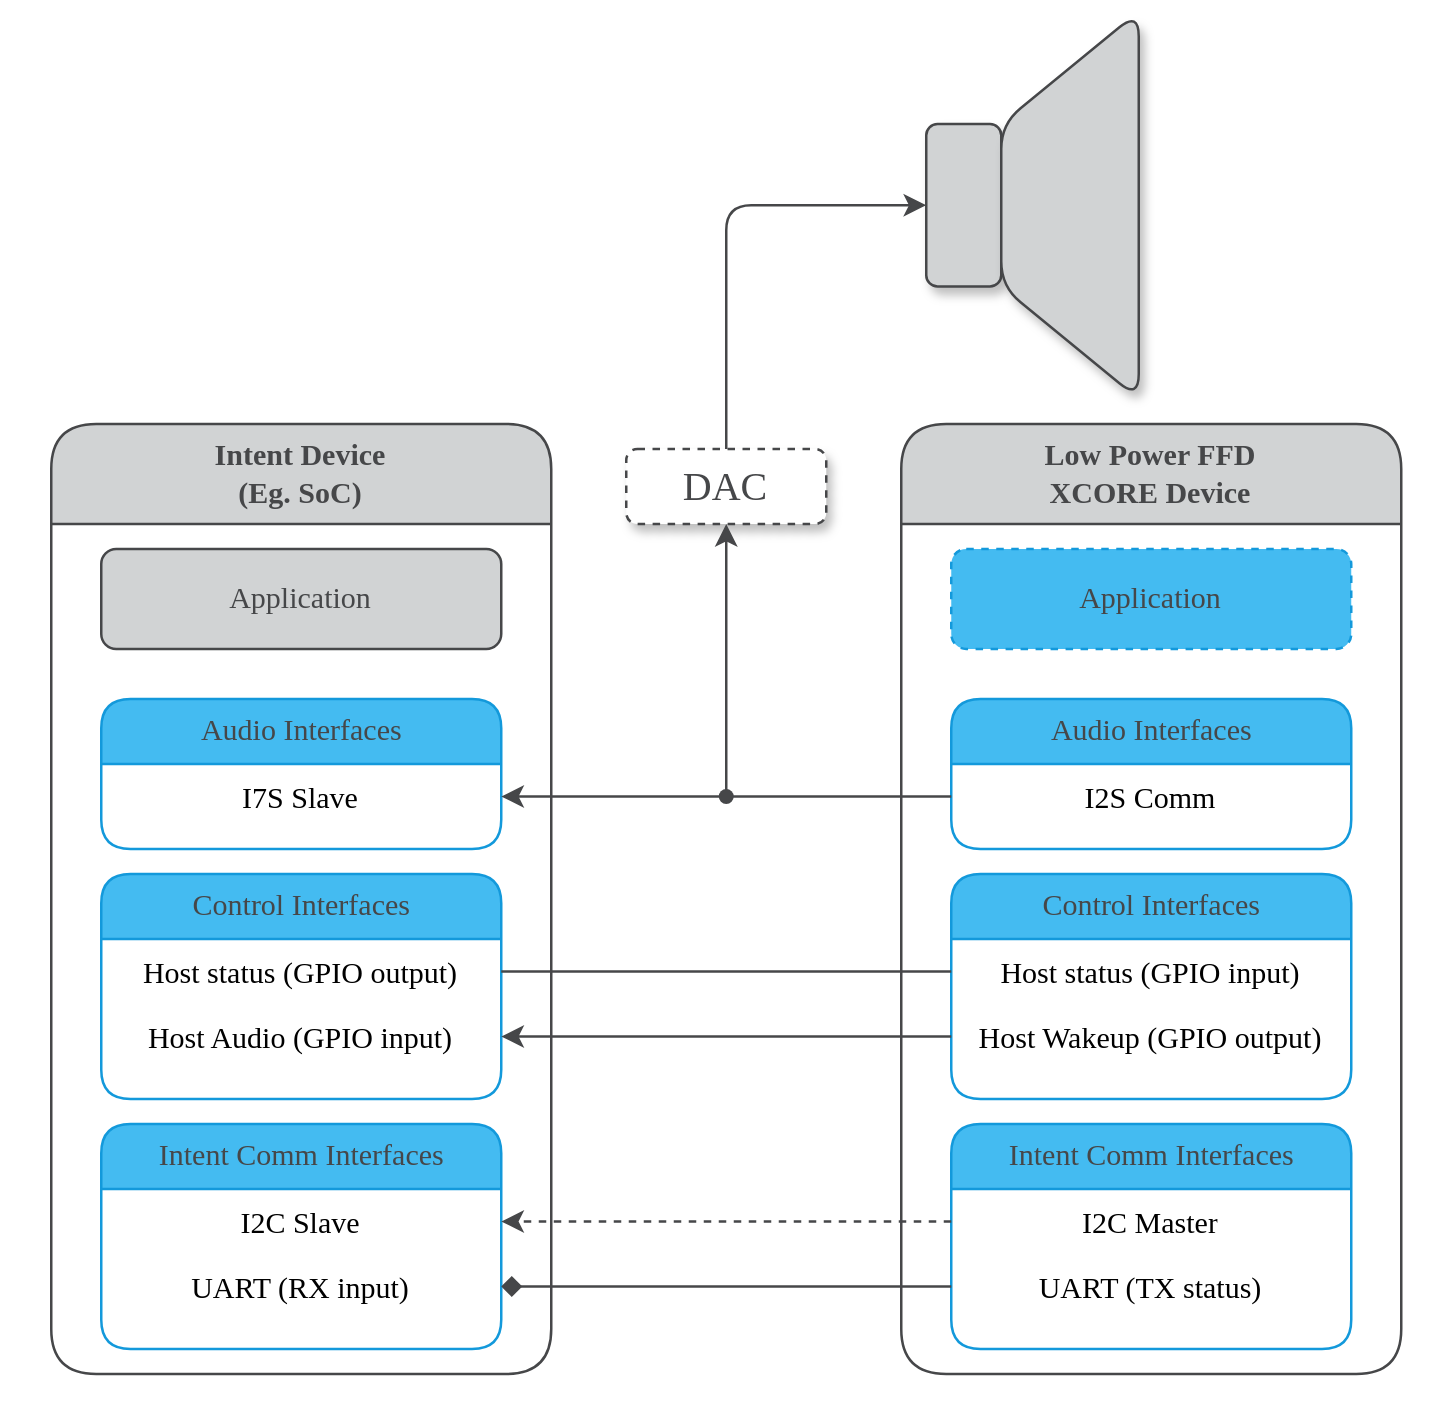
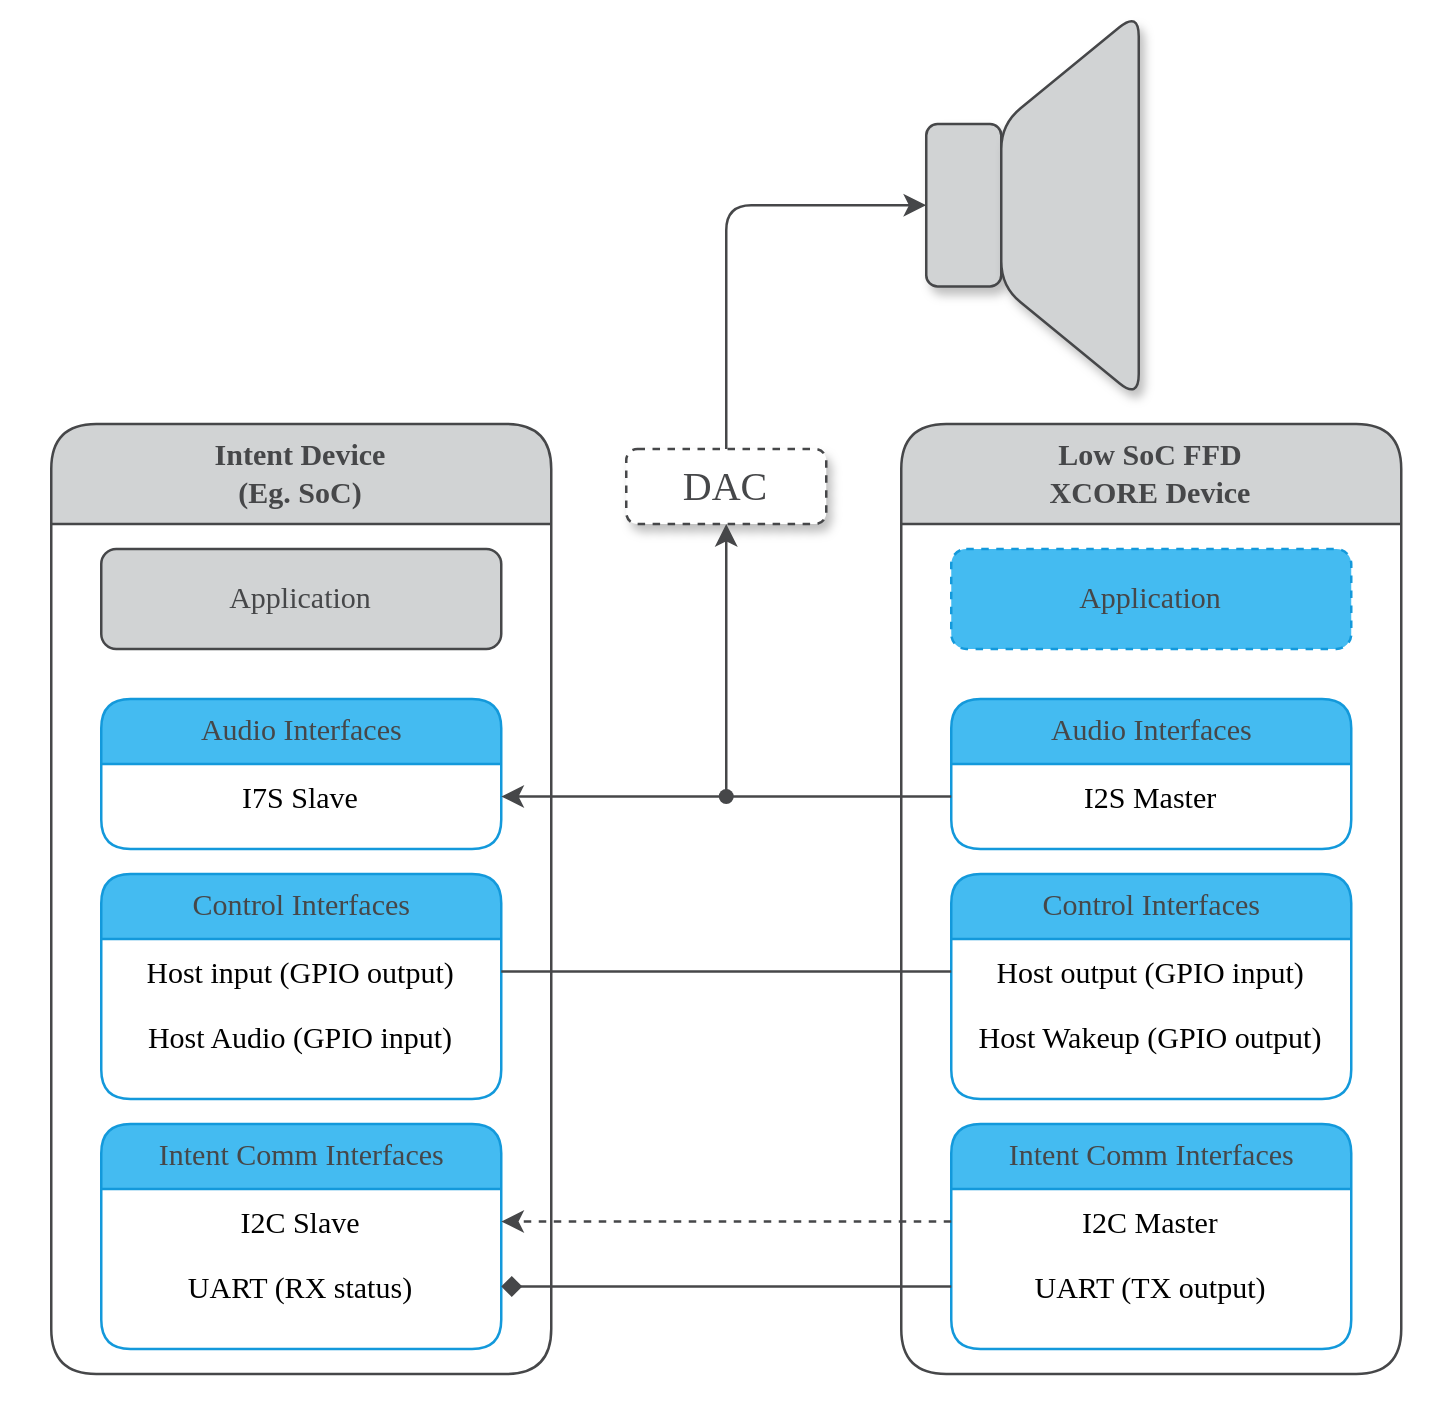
(1151, 474) -> (1151, 474)
(1151, 799) -> (1151, 799)
(1151, 974) -> (1151, 974)
(301, 992) -> (301, 974)
(734, 1036) -> none
(301, 1289) -> (301, 1289)
(1151, 1289) -> (1151, 1289)
